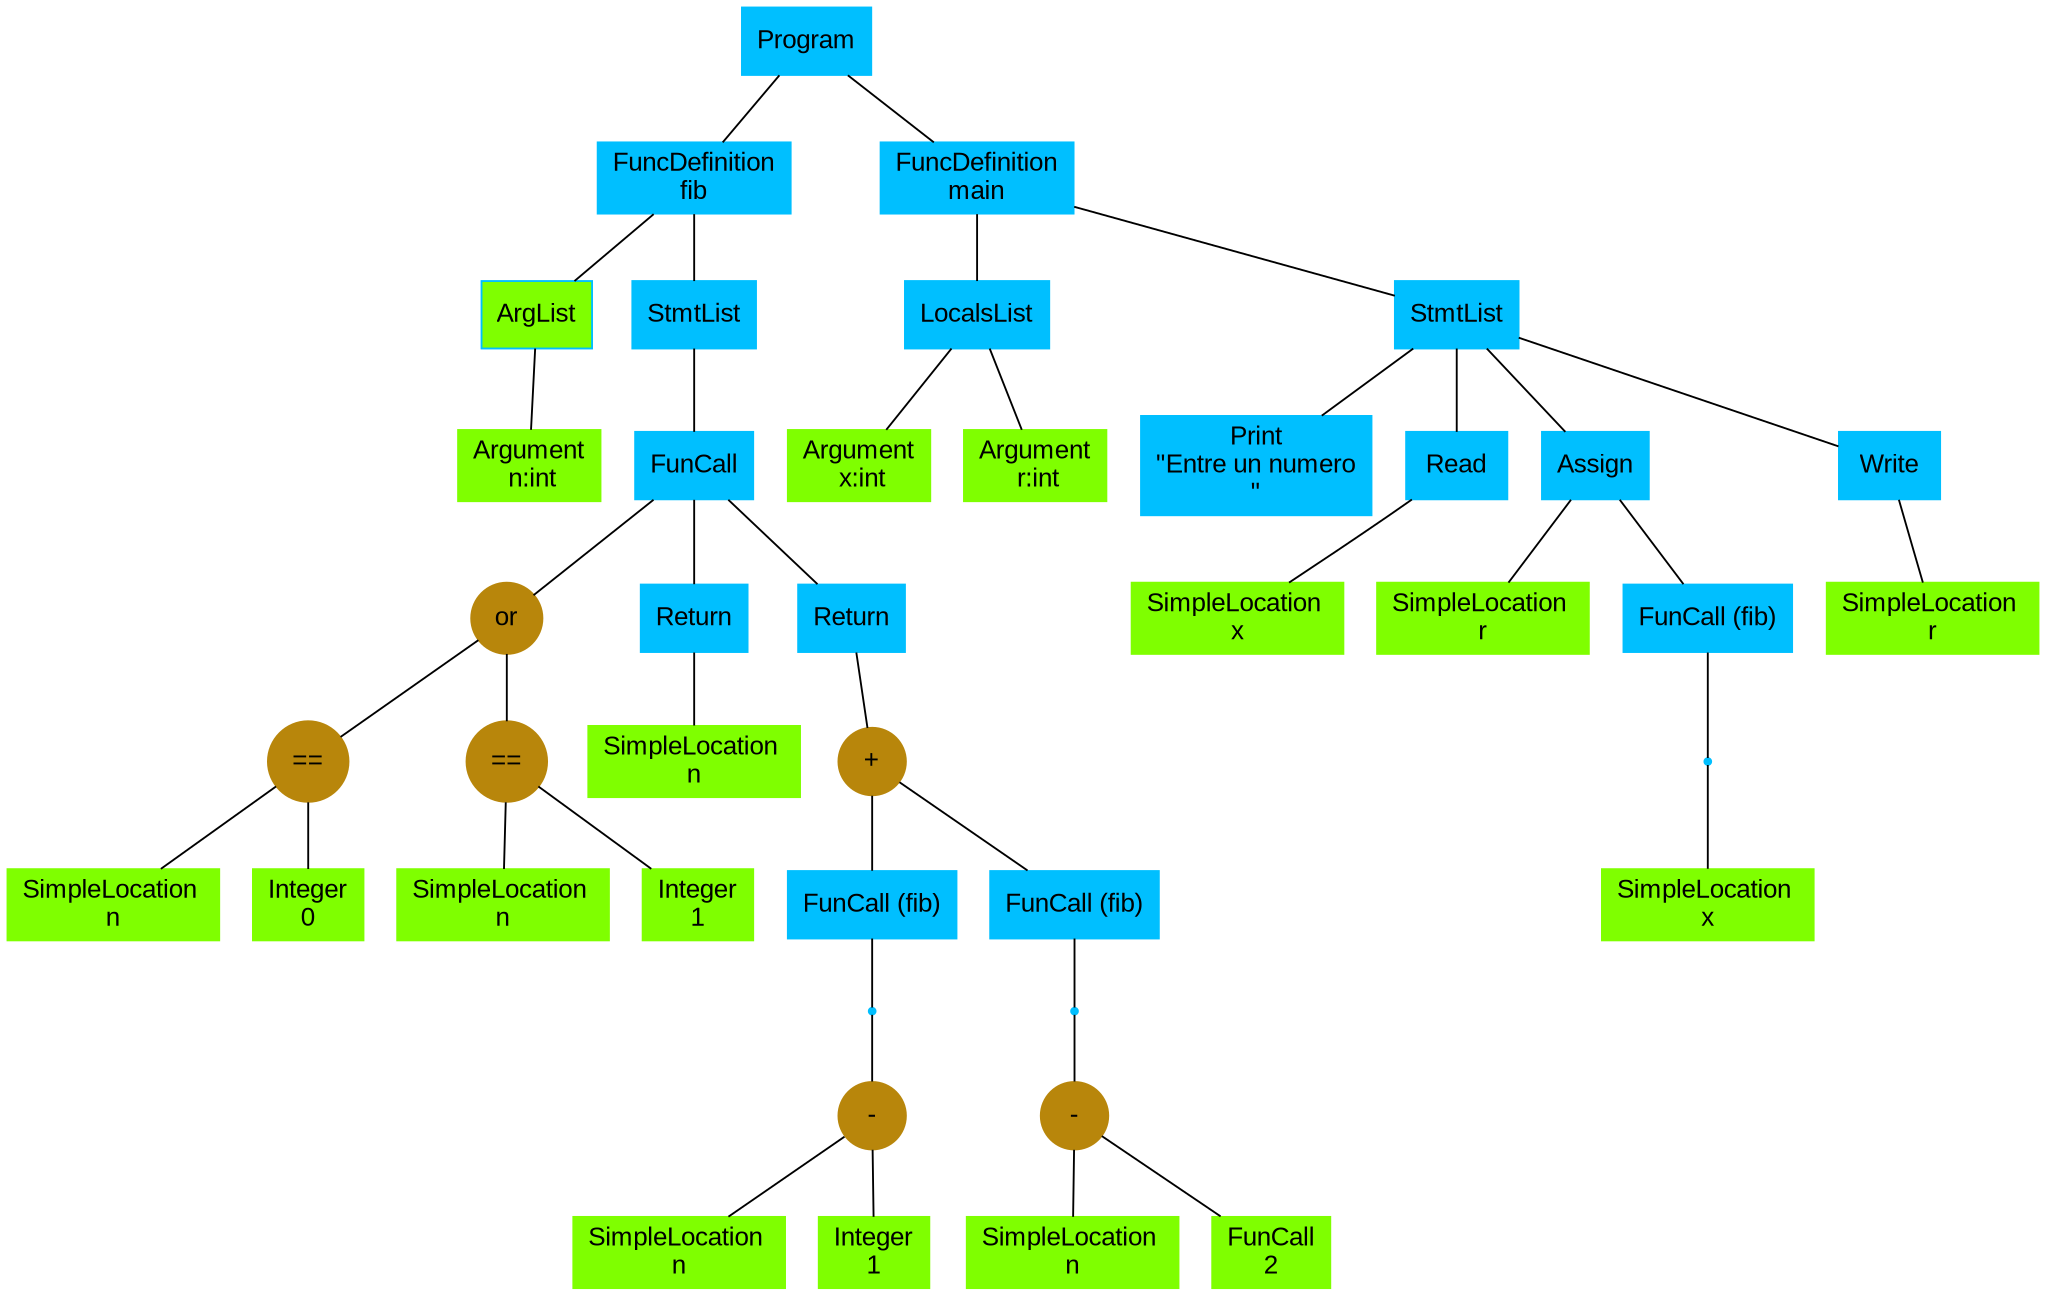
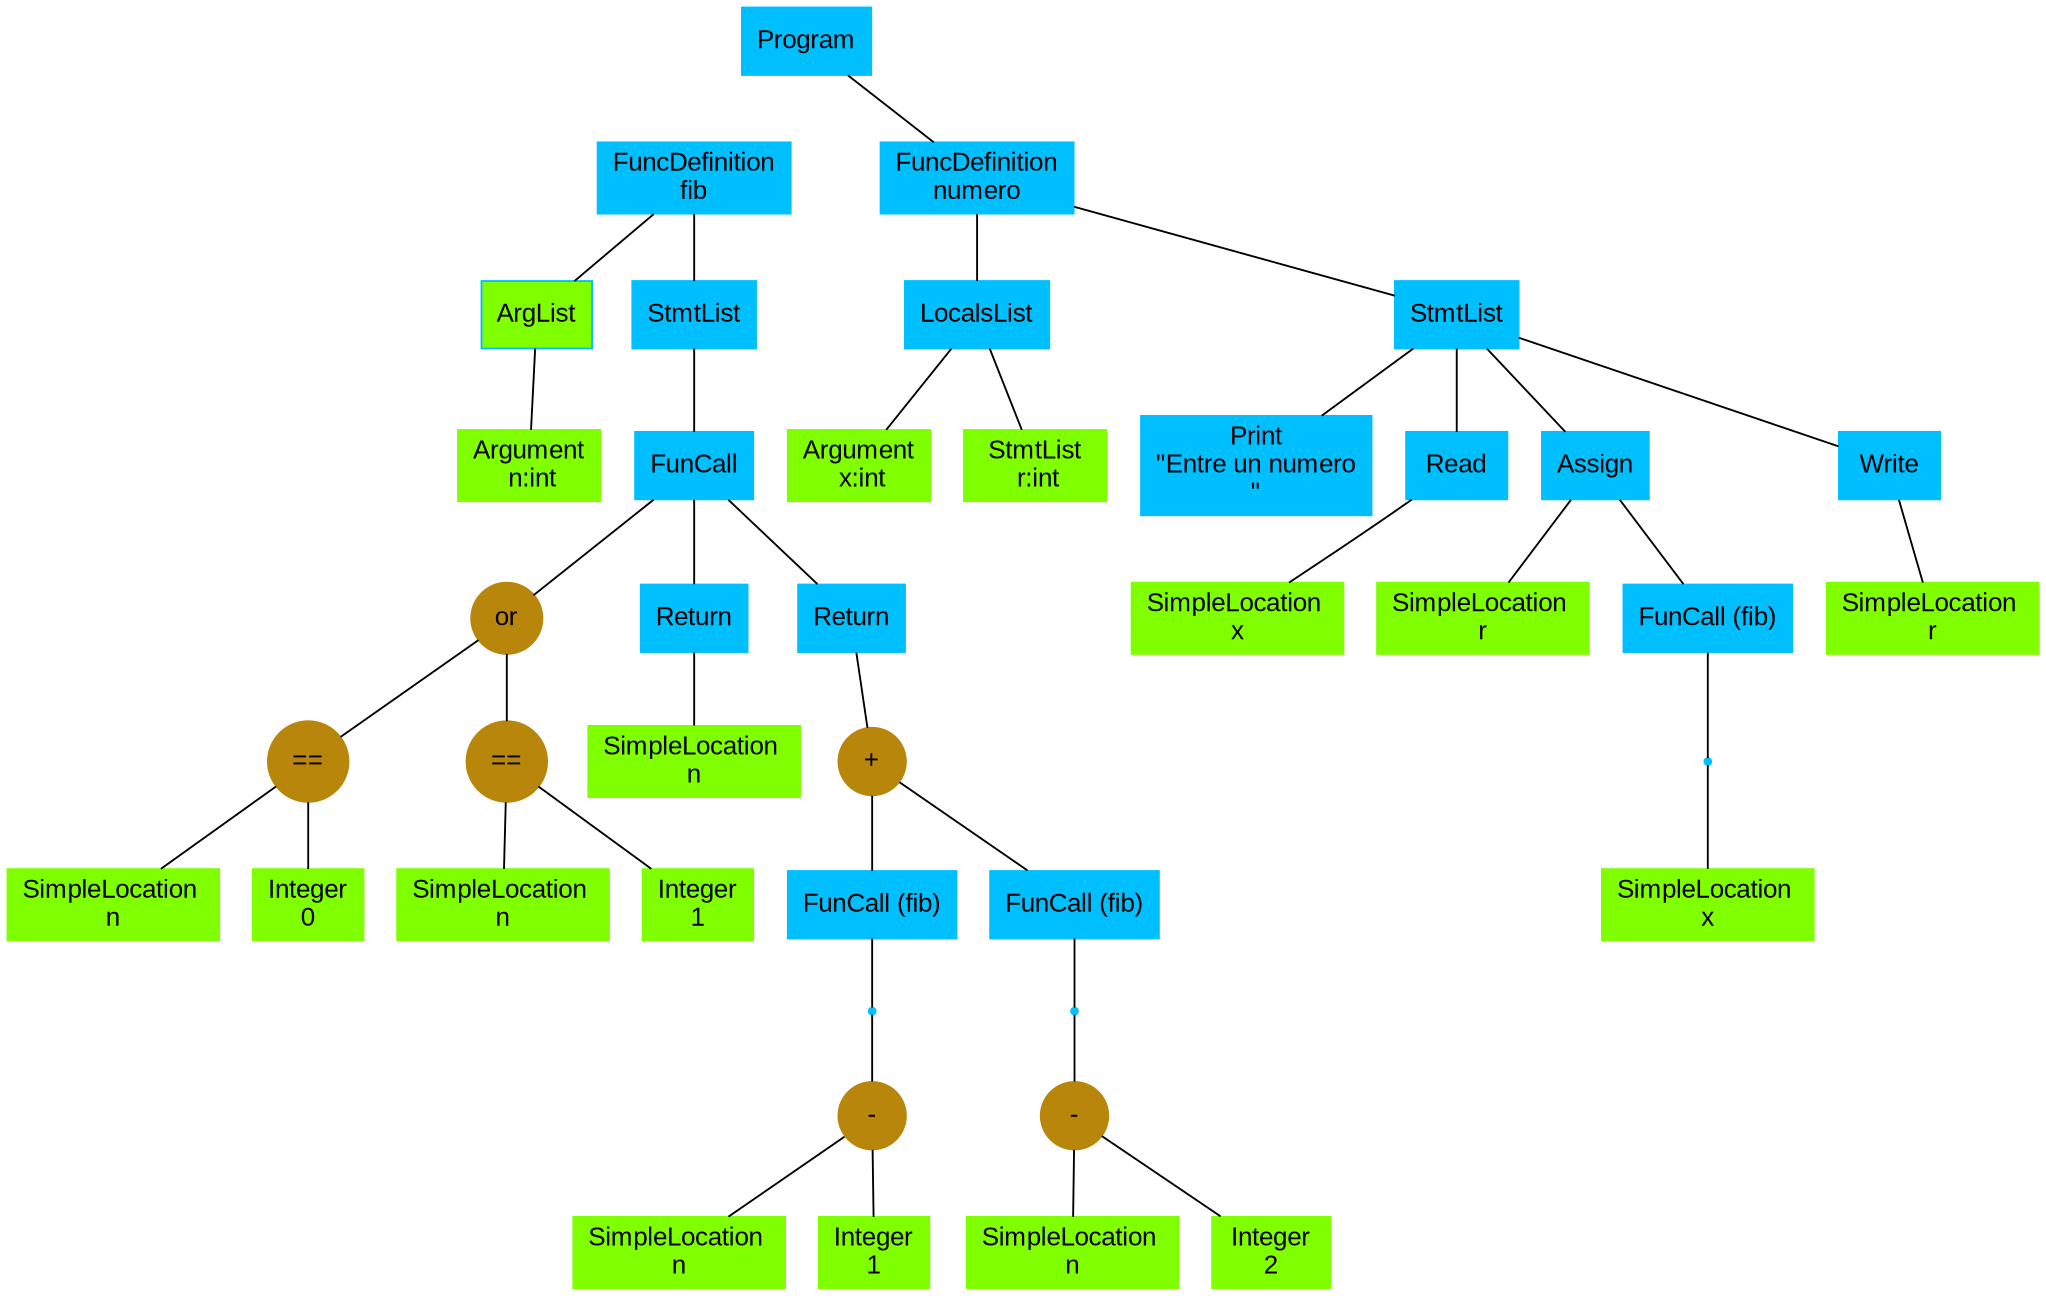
(751, 109) -> none
(977, 178) -> (977, 178)
(1035, 466) -> (1035, 466)
(1271, 1253) -> (1271, 1253)
